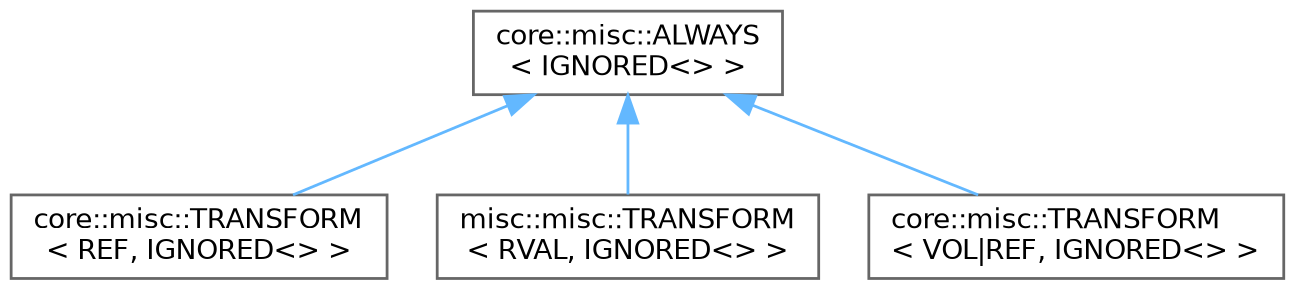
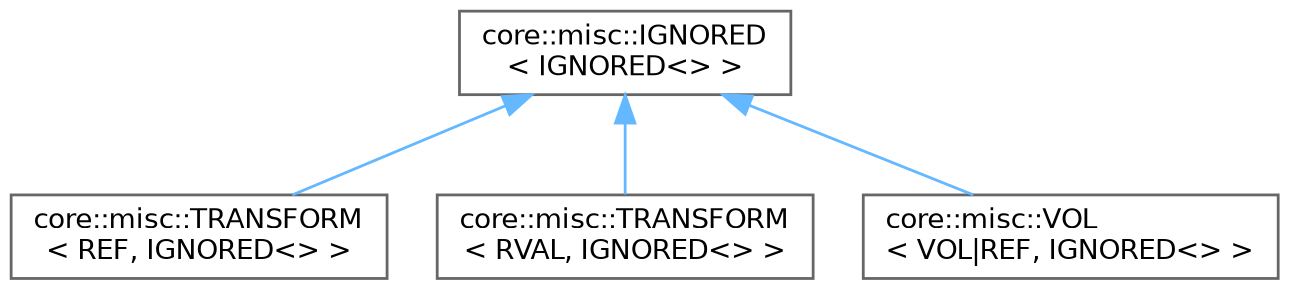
(628, 53) -> (625, 53)
(628, 237) -> (625, 237)
(1076, 237) -> (1071, 237)
